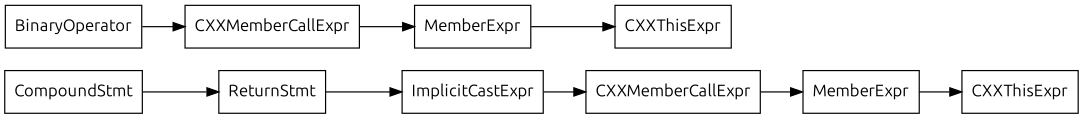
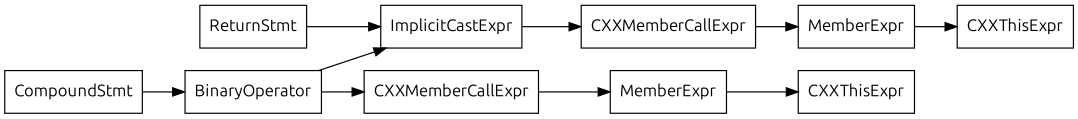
none -> (347, 61)
(175, 92) -> (158, 92)
